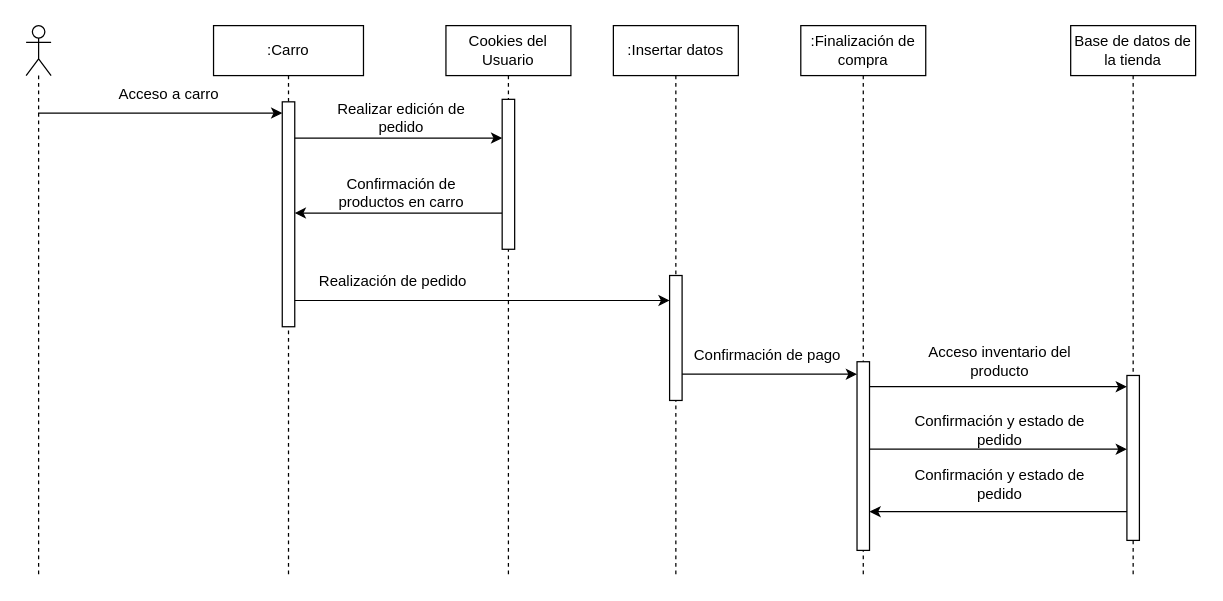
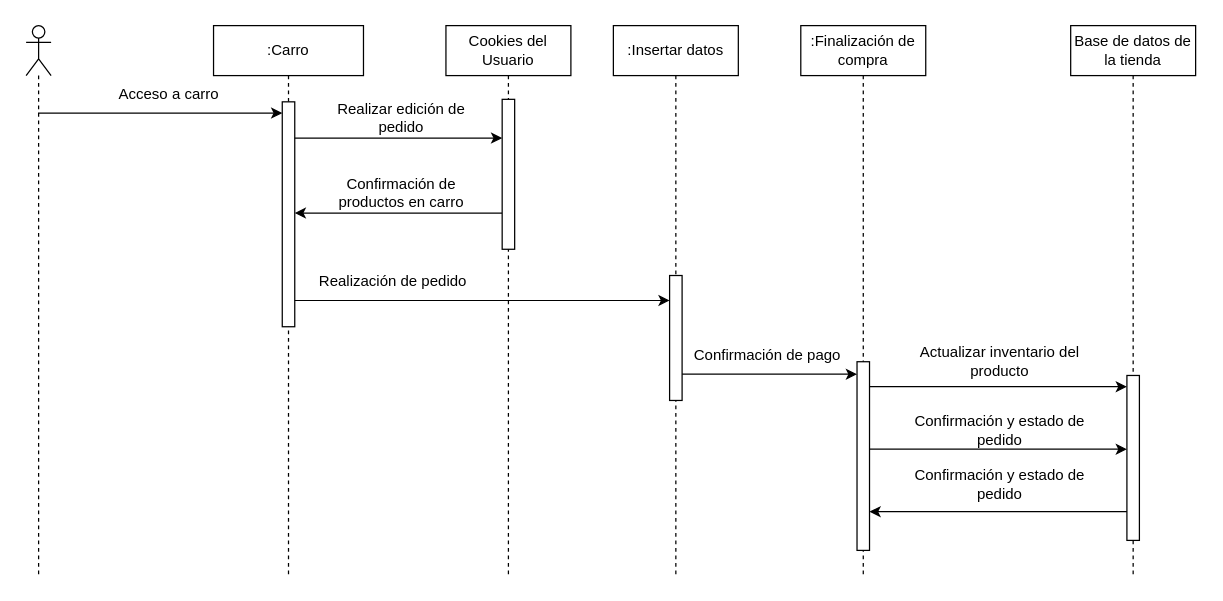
(1000, 362) -> (1000, 362)
